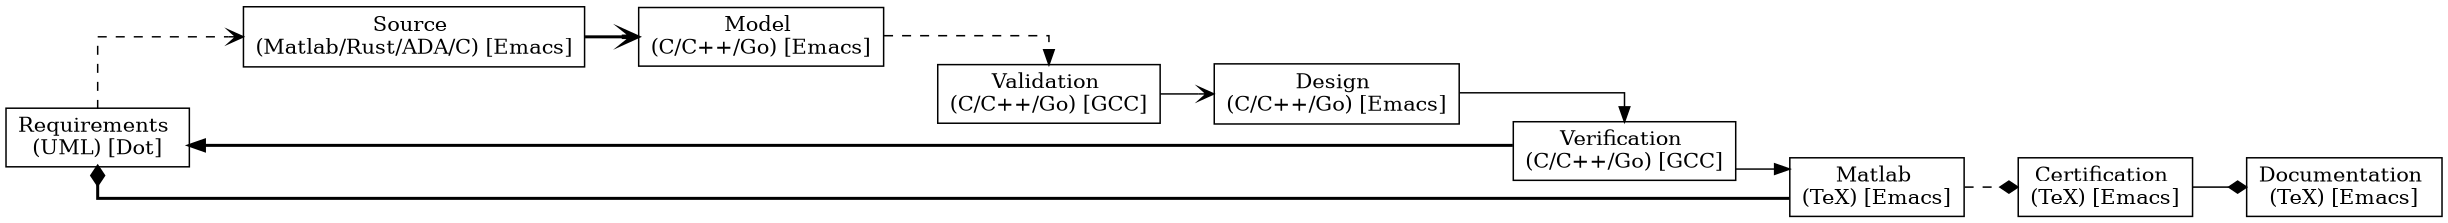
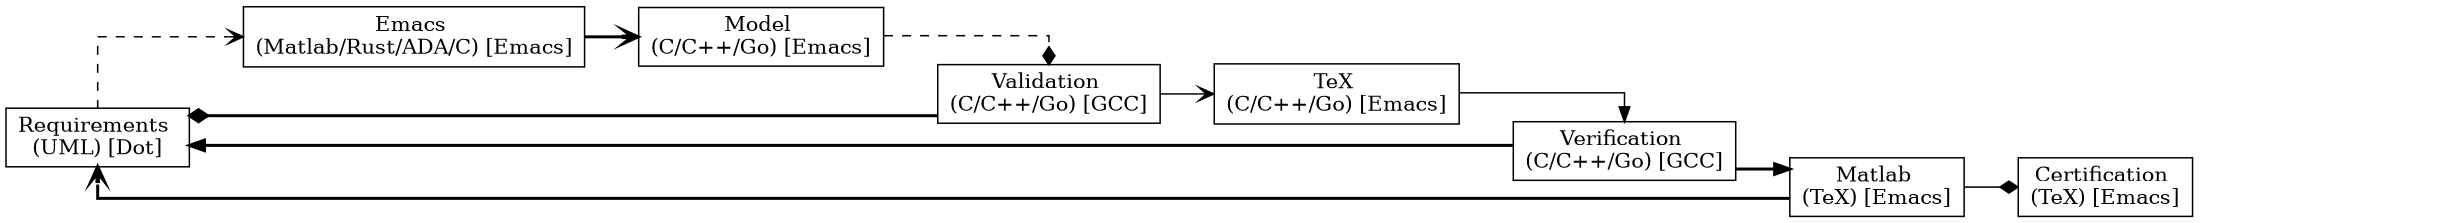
(974, 36) -> (974, 36)
(414, 37) -> (414, 37)
(1337, 94) -> (1337, 94)
none -> (572, 116)
(1755, 169) -> (1755, 169)
(1982, 187) -> (1982, 187)
(2344, 187) -> none
(937, 198) -> (937, 198)
